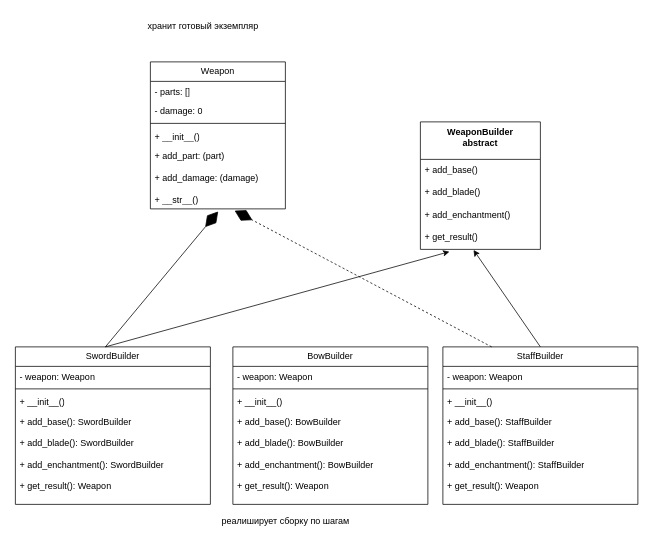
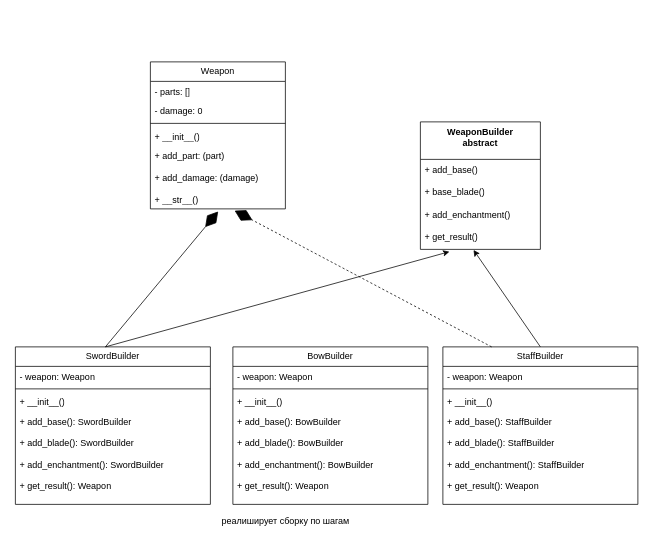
(203, 27) -> none
(455, 193) -> (458, 193)
